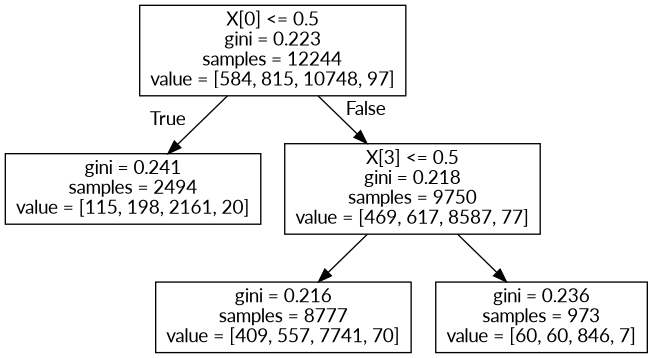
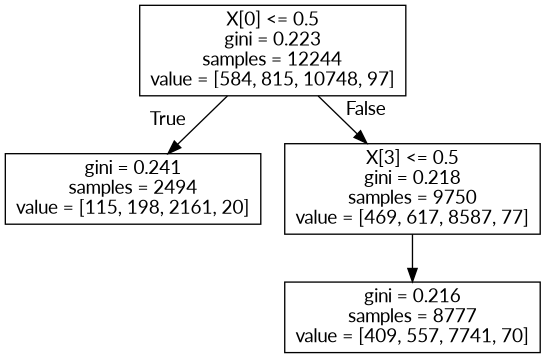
(542, 317) -> none
